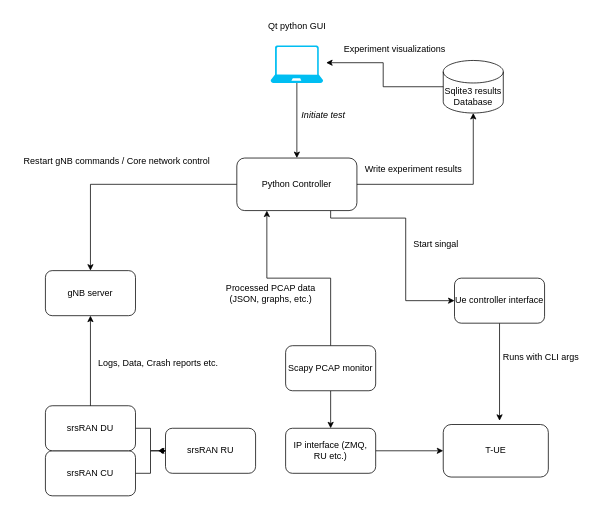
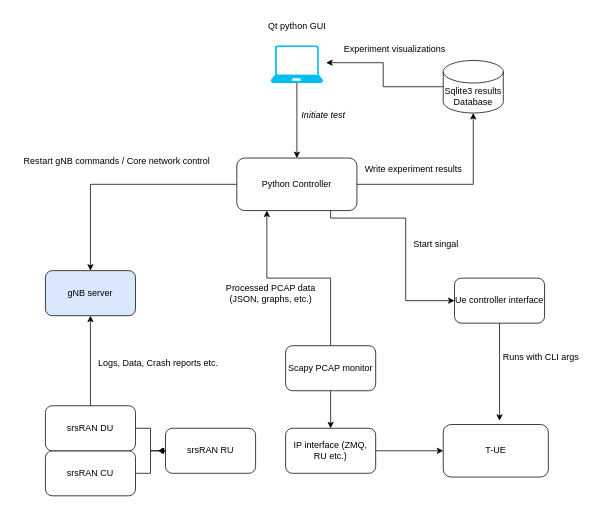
(90, 293) -> (90, 293)
